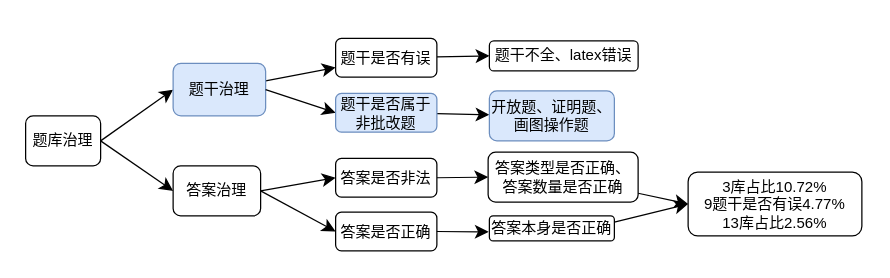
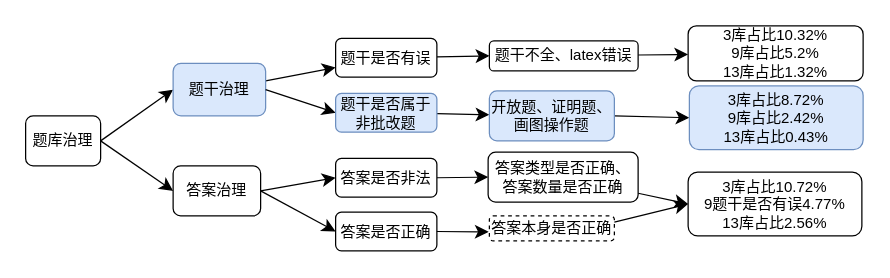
none -> (776, 53)
none -> (658, 55)
none -> (647, 116)
none -> (776, 118)
(552, 228) -> (552, 228)
